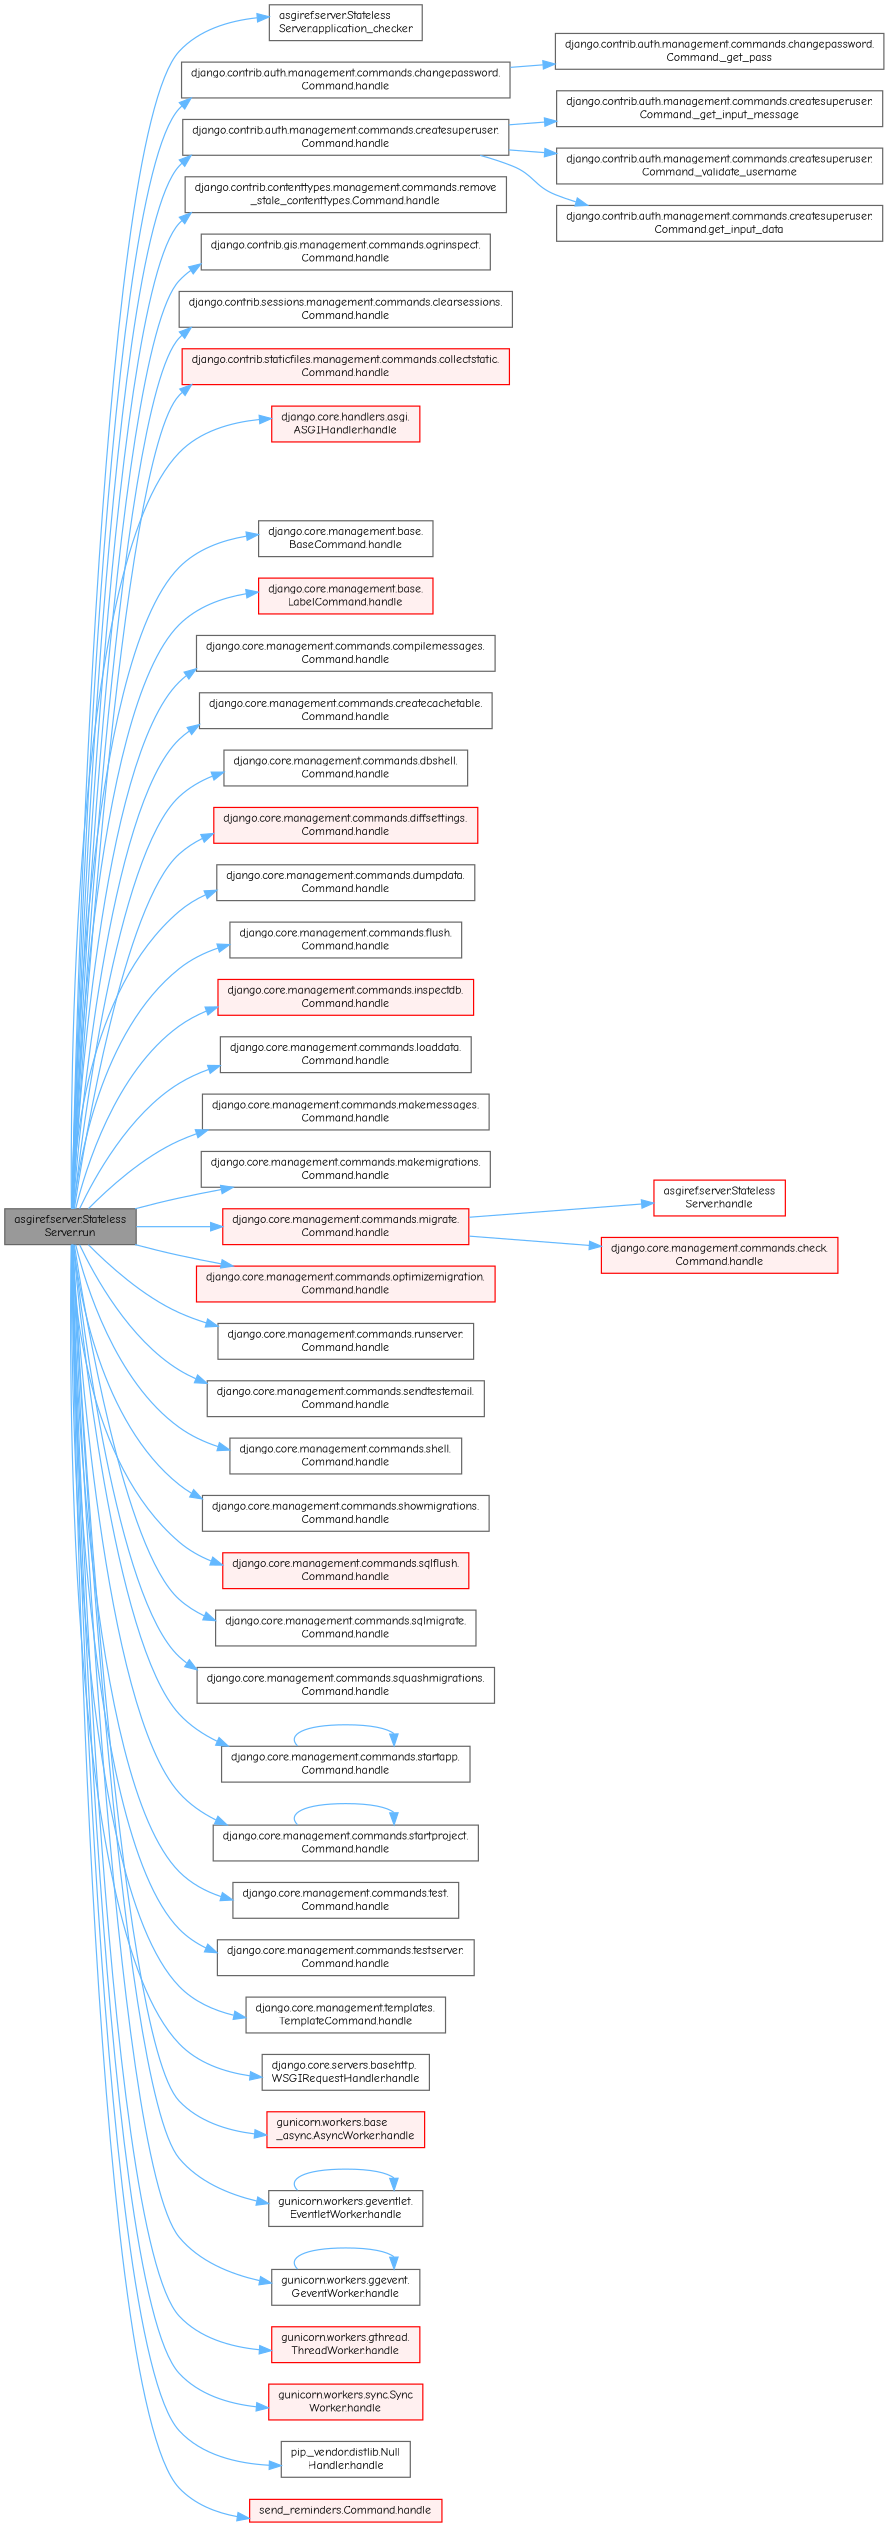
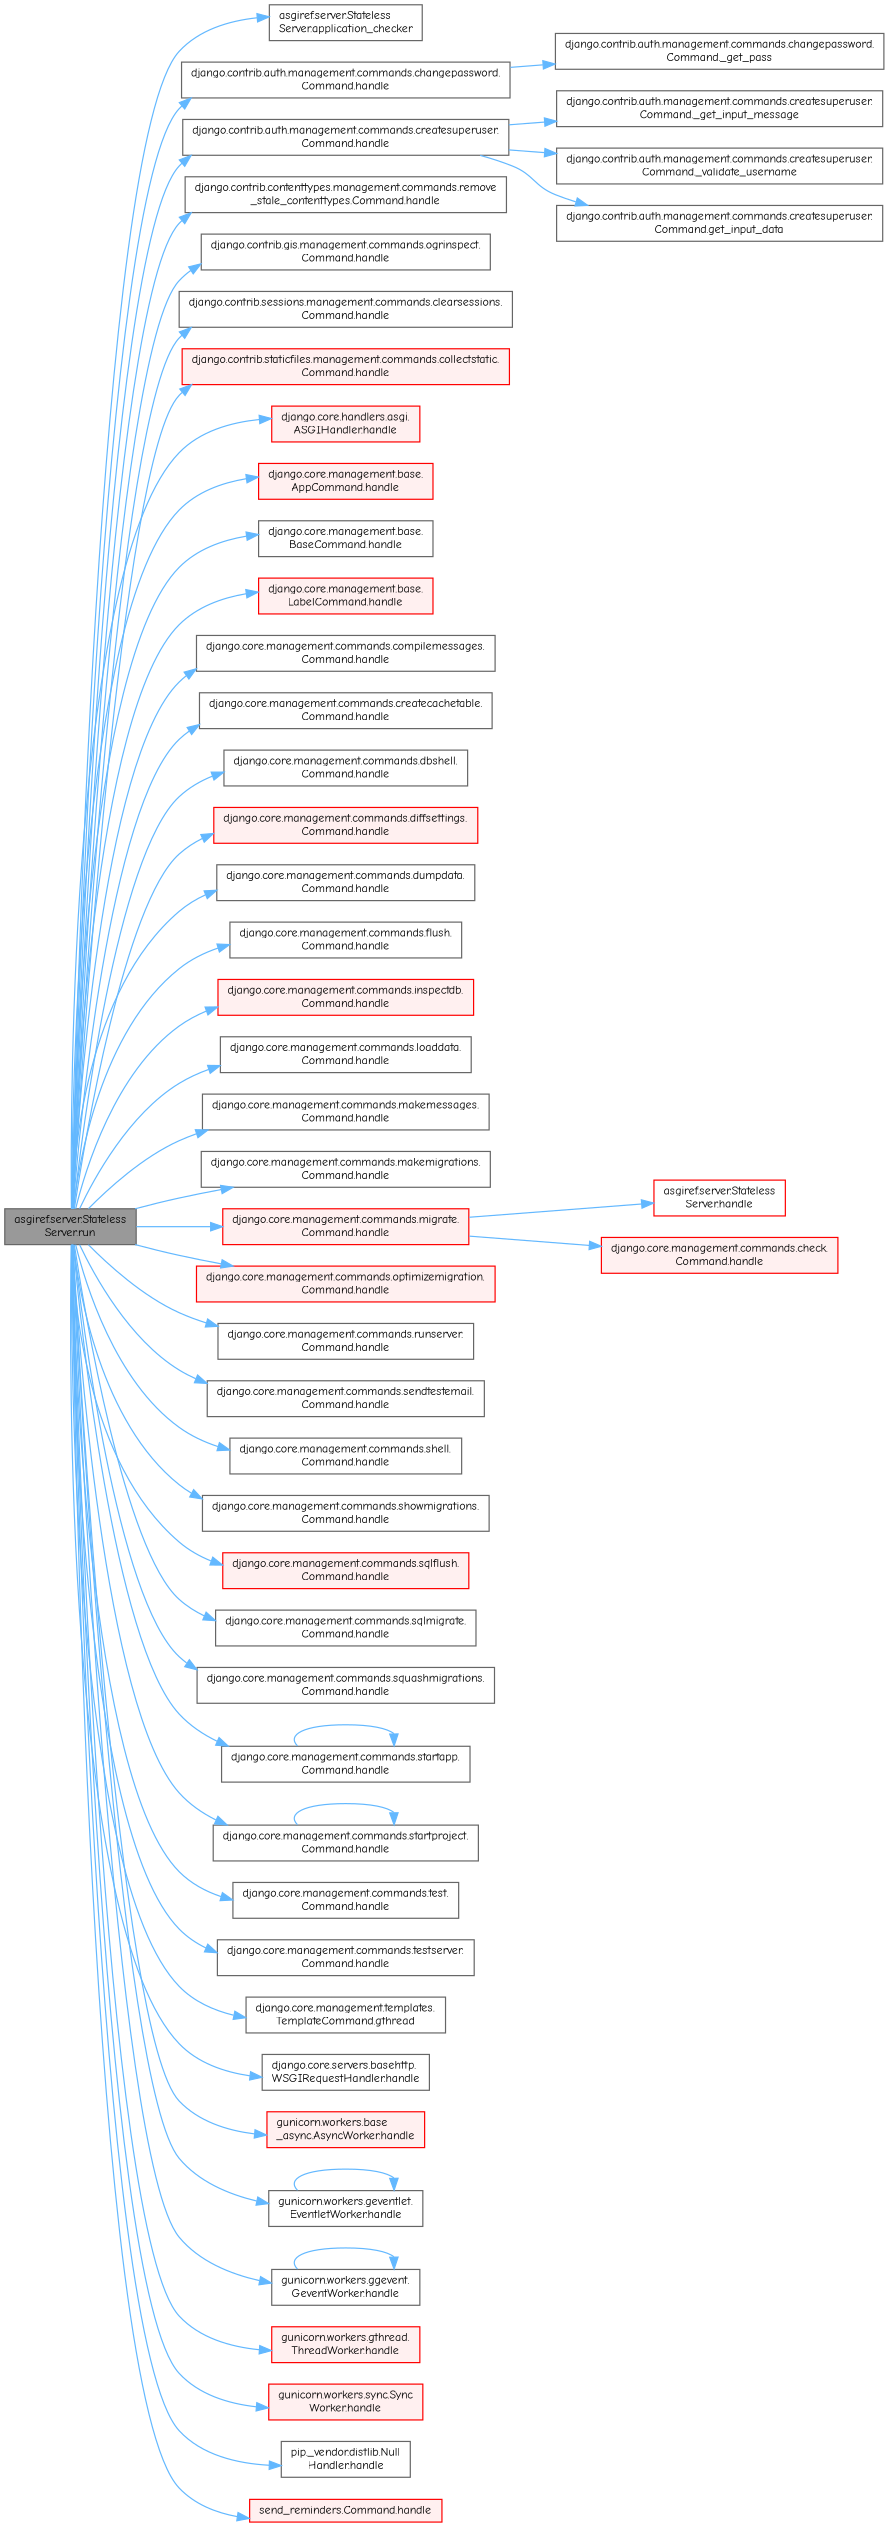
none -> (346, 481)
(346, 2015) -> (346, 2015)
